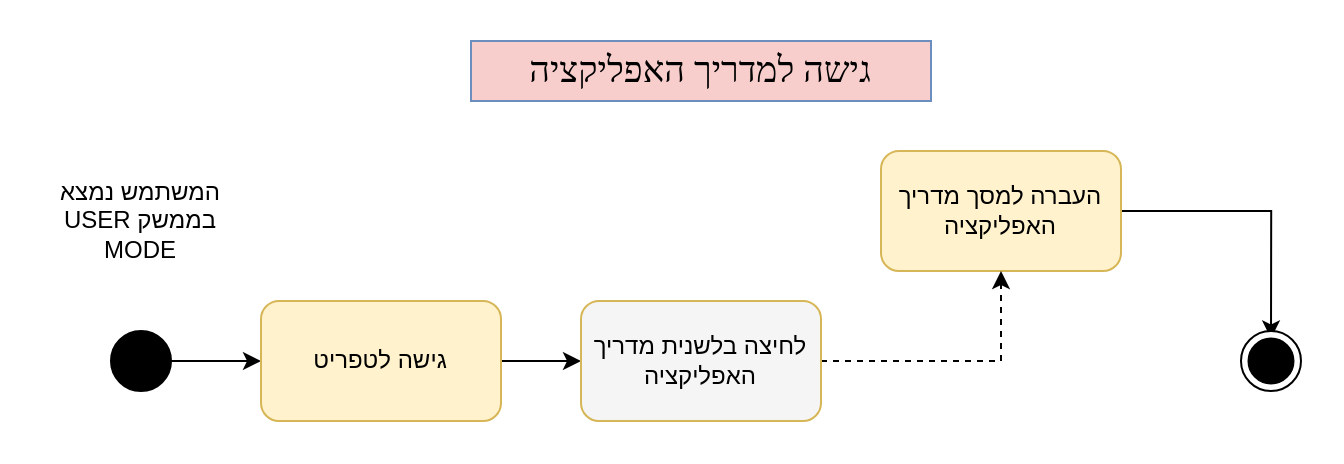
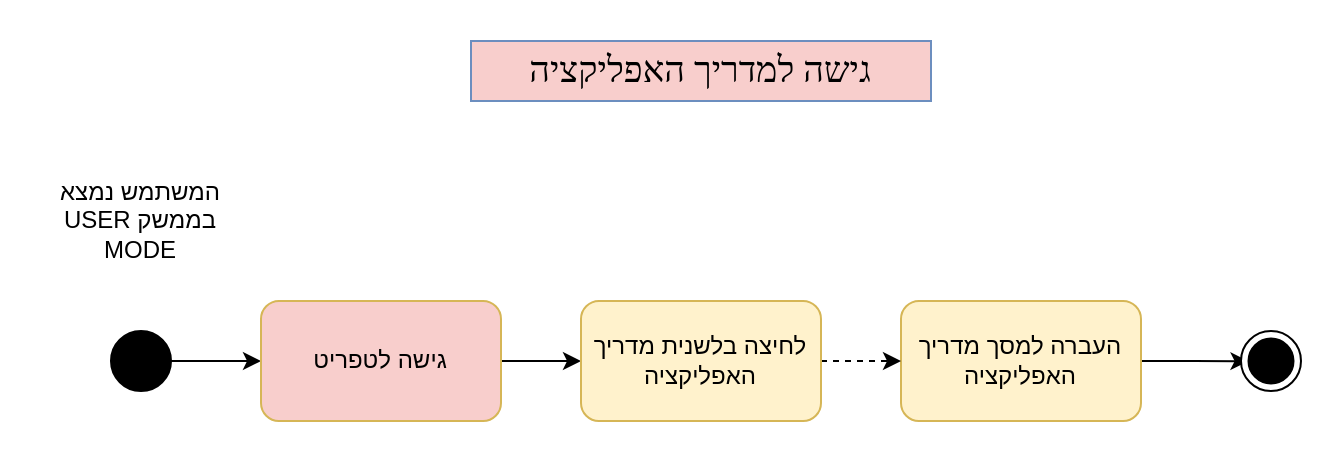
(1001, 211) -> (1021, 361)
(381, 361) -> (381, 361)
(701, 361) -> (701, 361)
